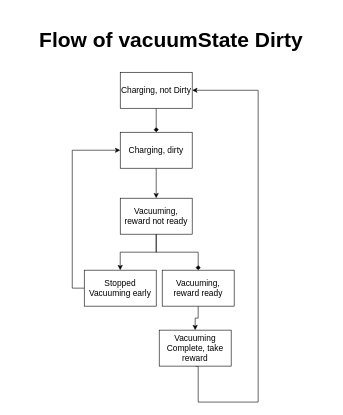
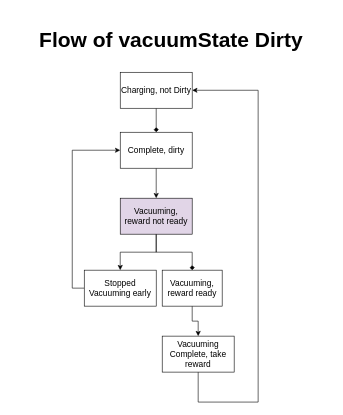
(156, 150) -> (156, 150)
(156, 216) -> (156, 216)
(198, 288) -> (192, 288)
(195, 348) -> (198, 354)
